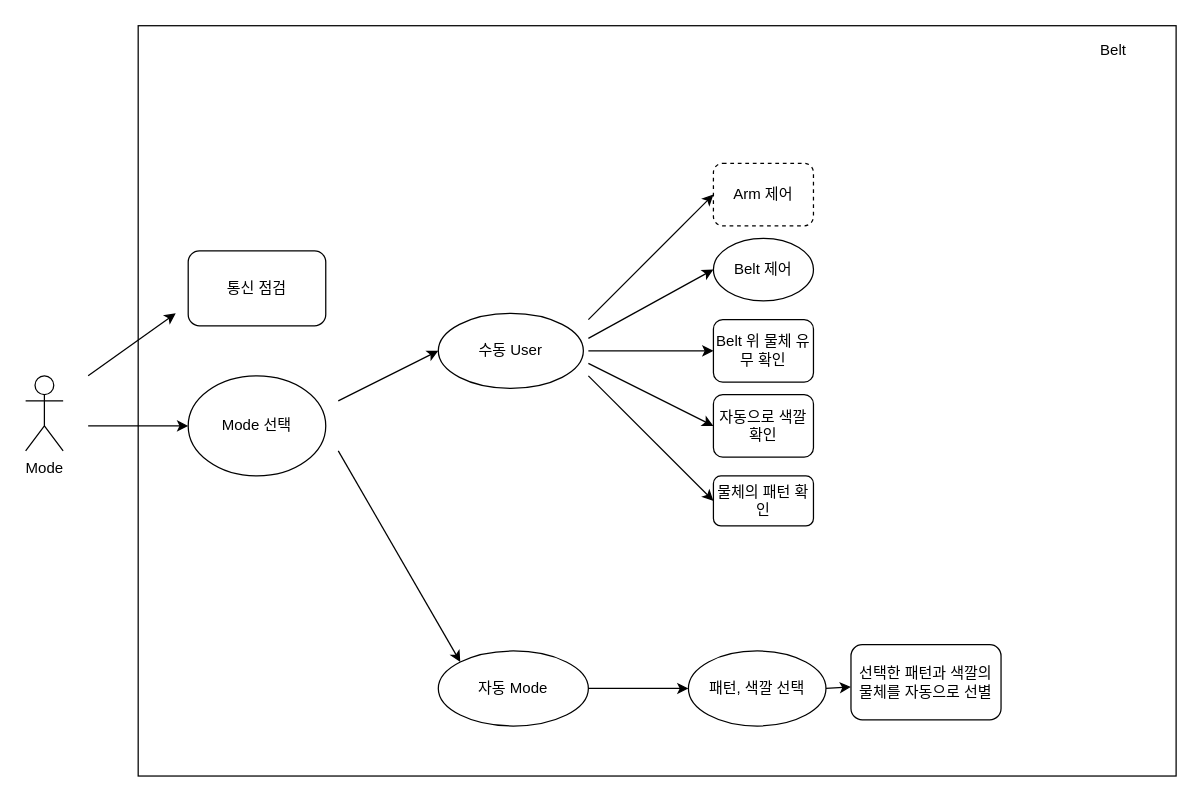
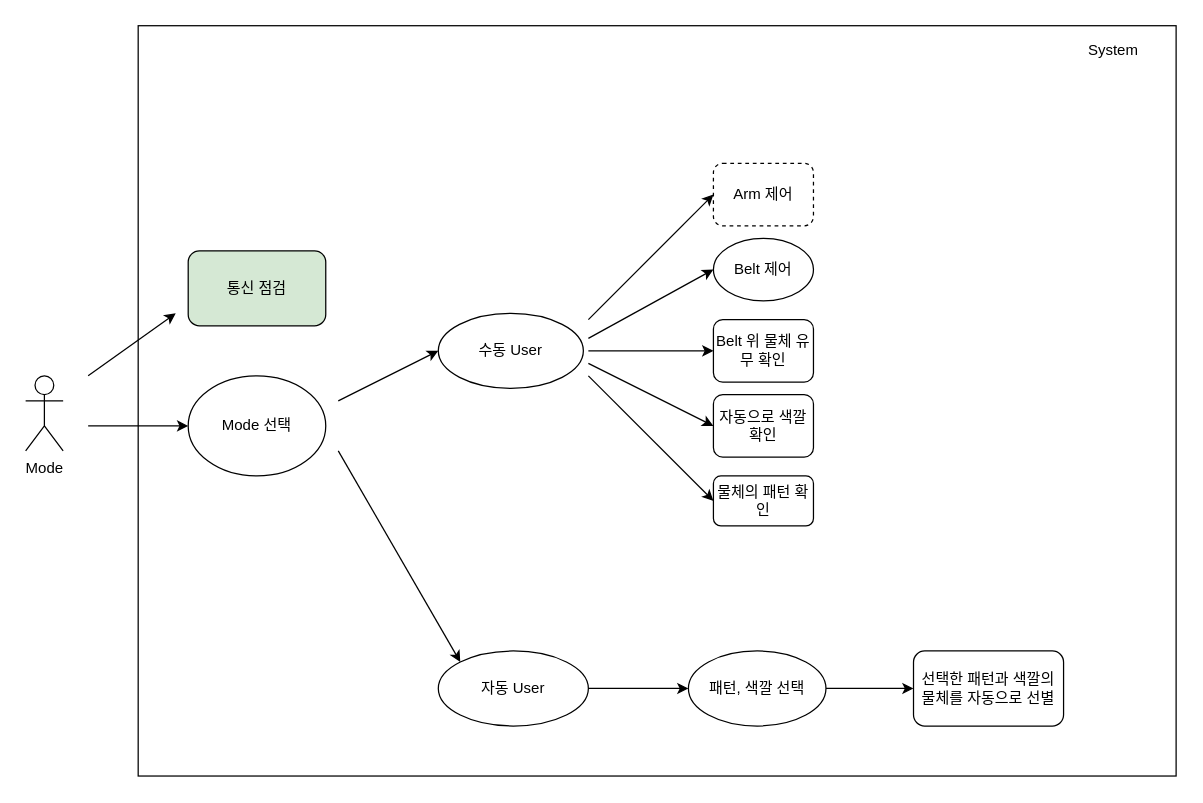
(1113, 51) -> (1113, 51)
(257, 288) -> (257, 288)
(926, 682) -> (988, 688)
(513, 688) -> (513, 688)
